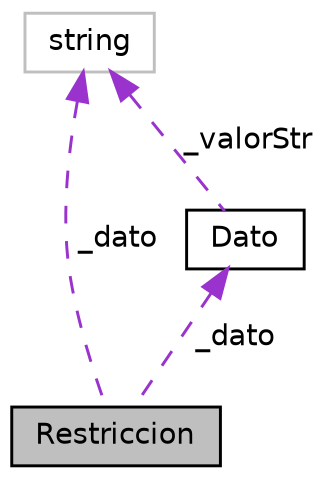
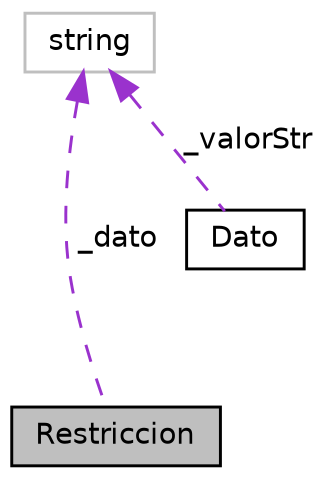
(172, 350) -> none
